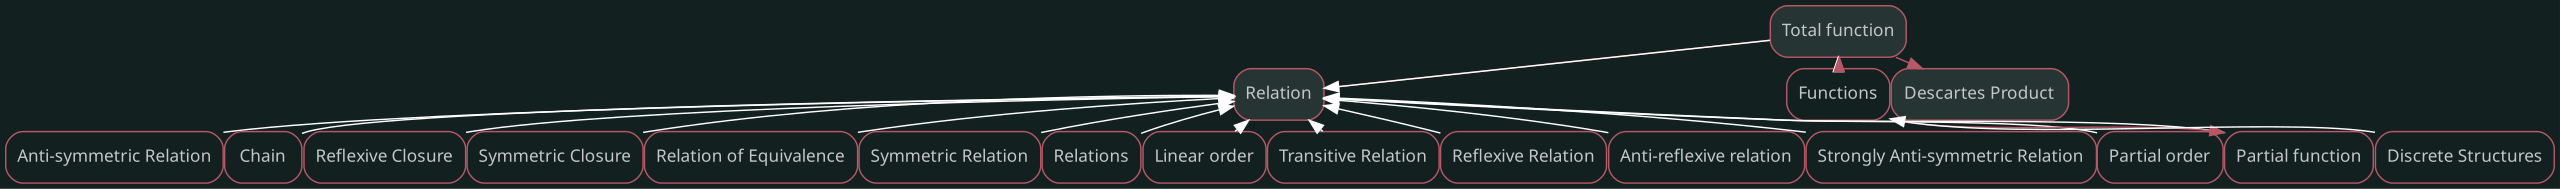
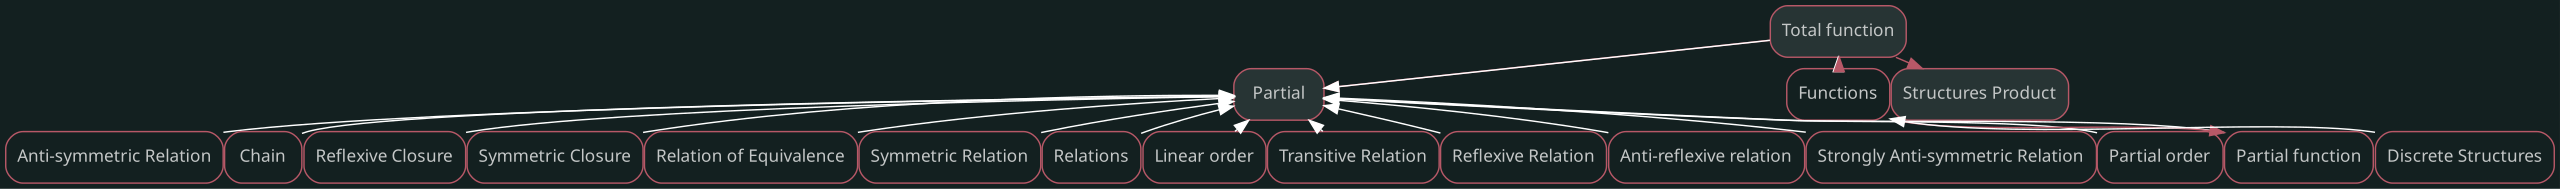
(1279, 94) -> (1279, 94)
(1980, 94) -> (1980, 94)
